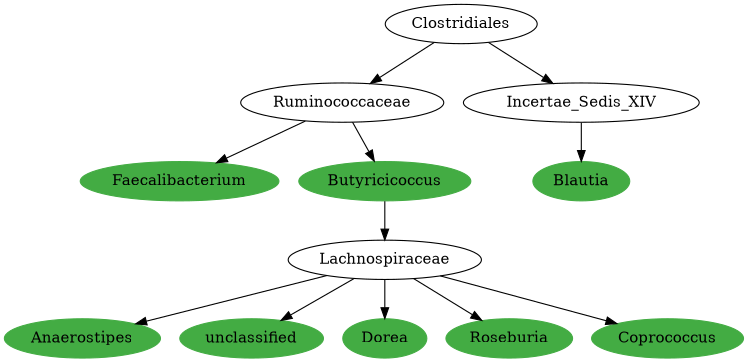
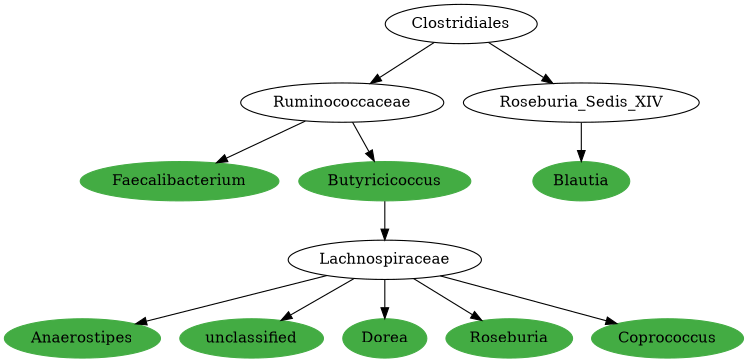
(581, 103) -> (581, 103)
